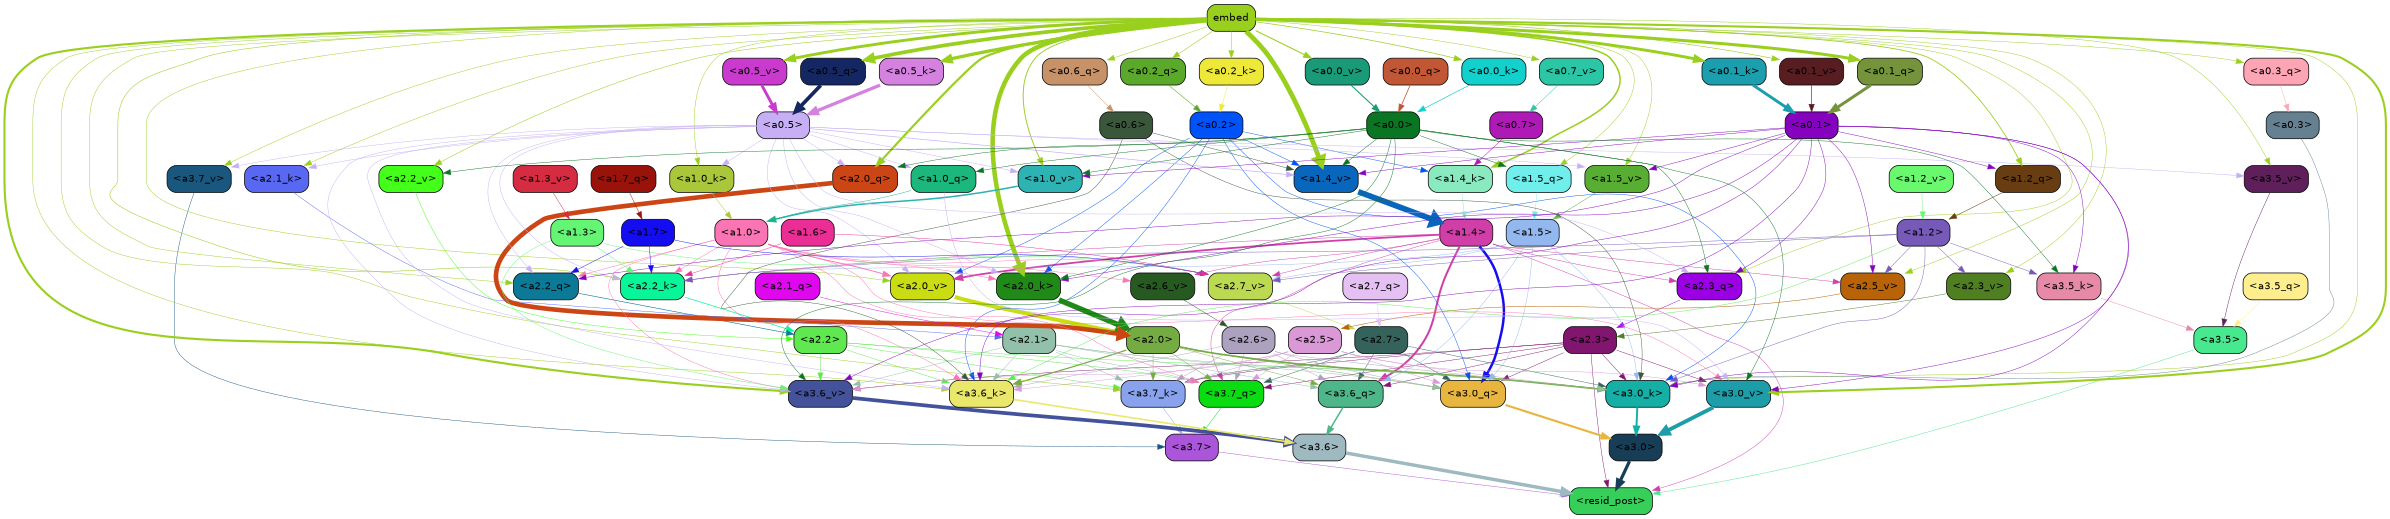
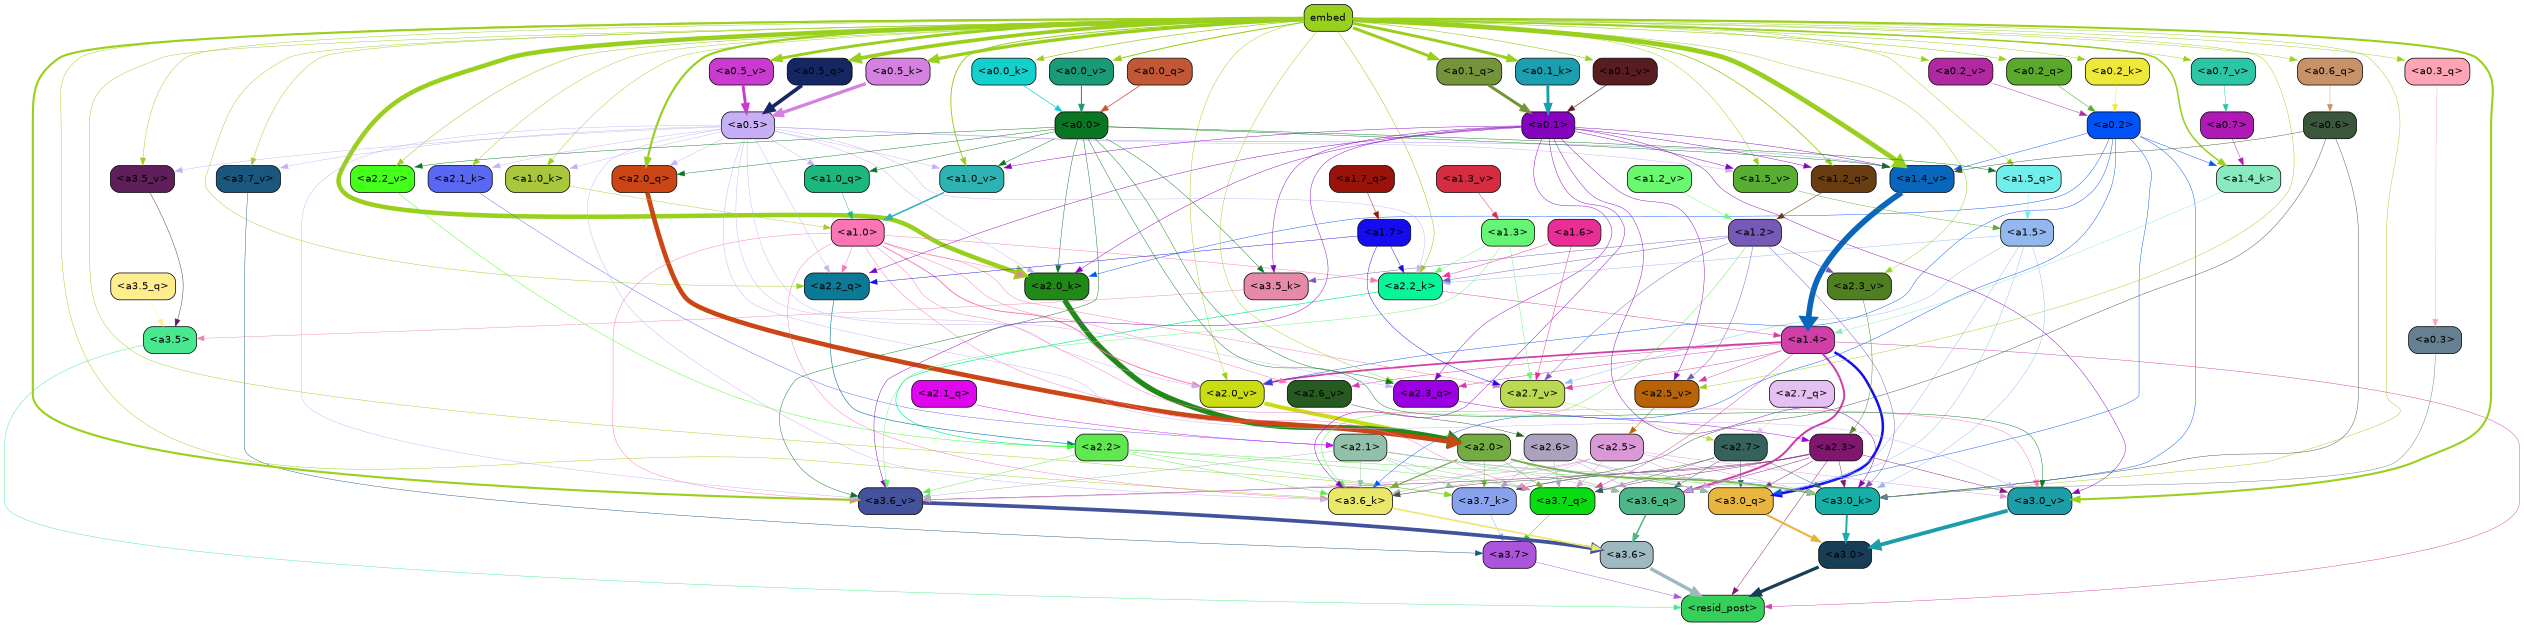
none -> (1961, 72)
(1084, 249) -> (1608, 313)
(1458, 317) -> (1434, 428)
